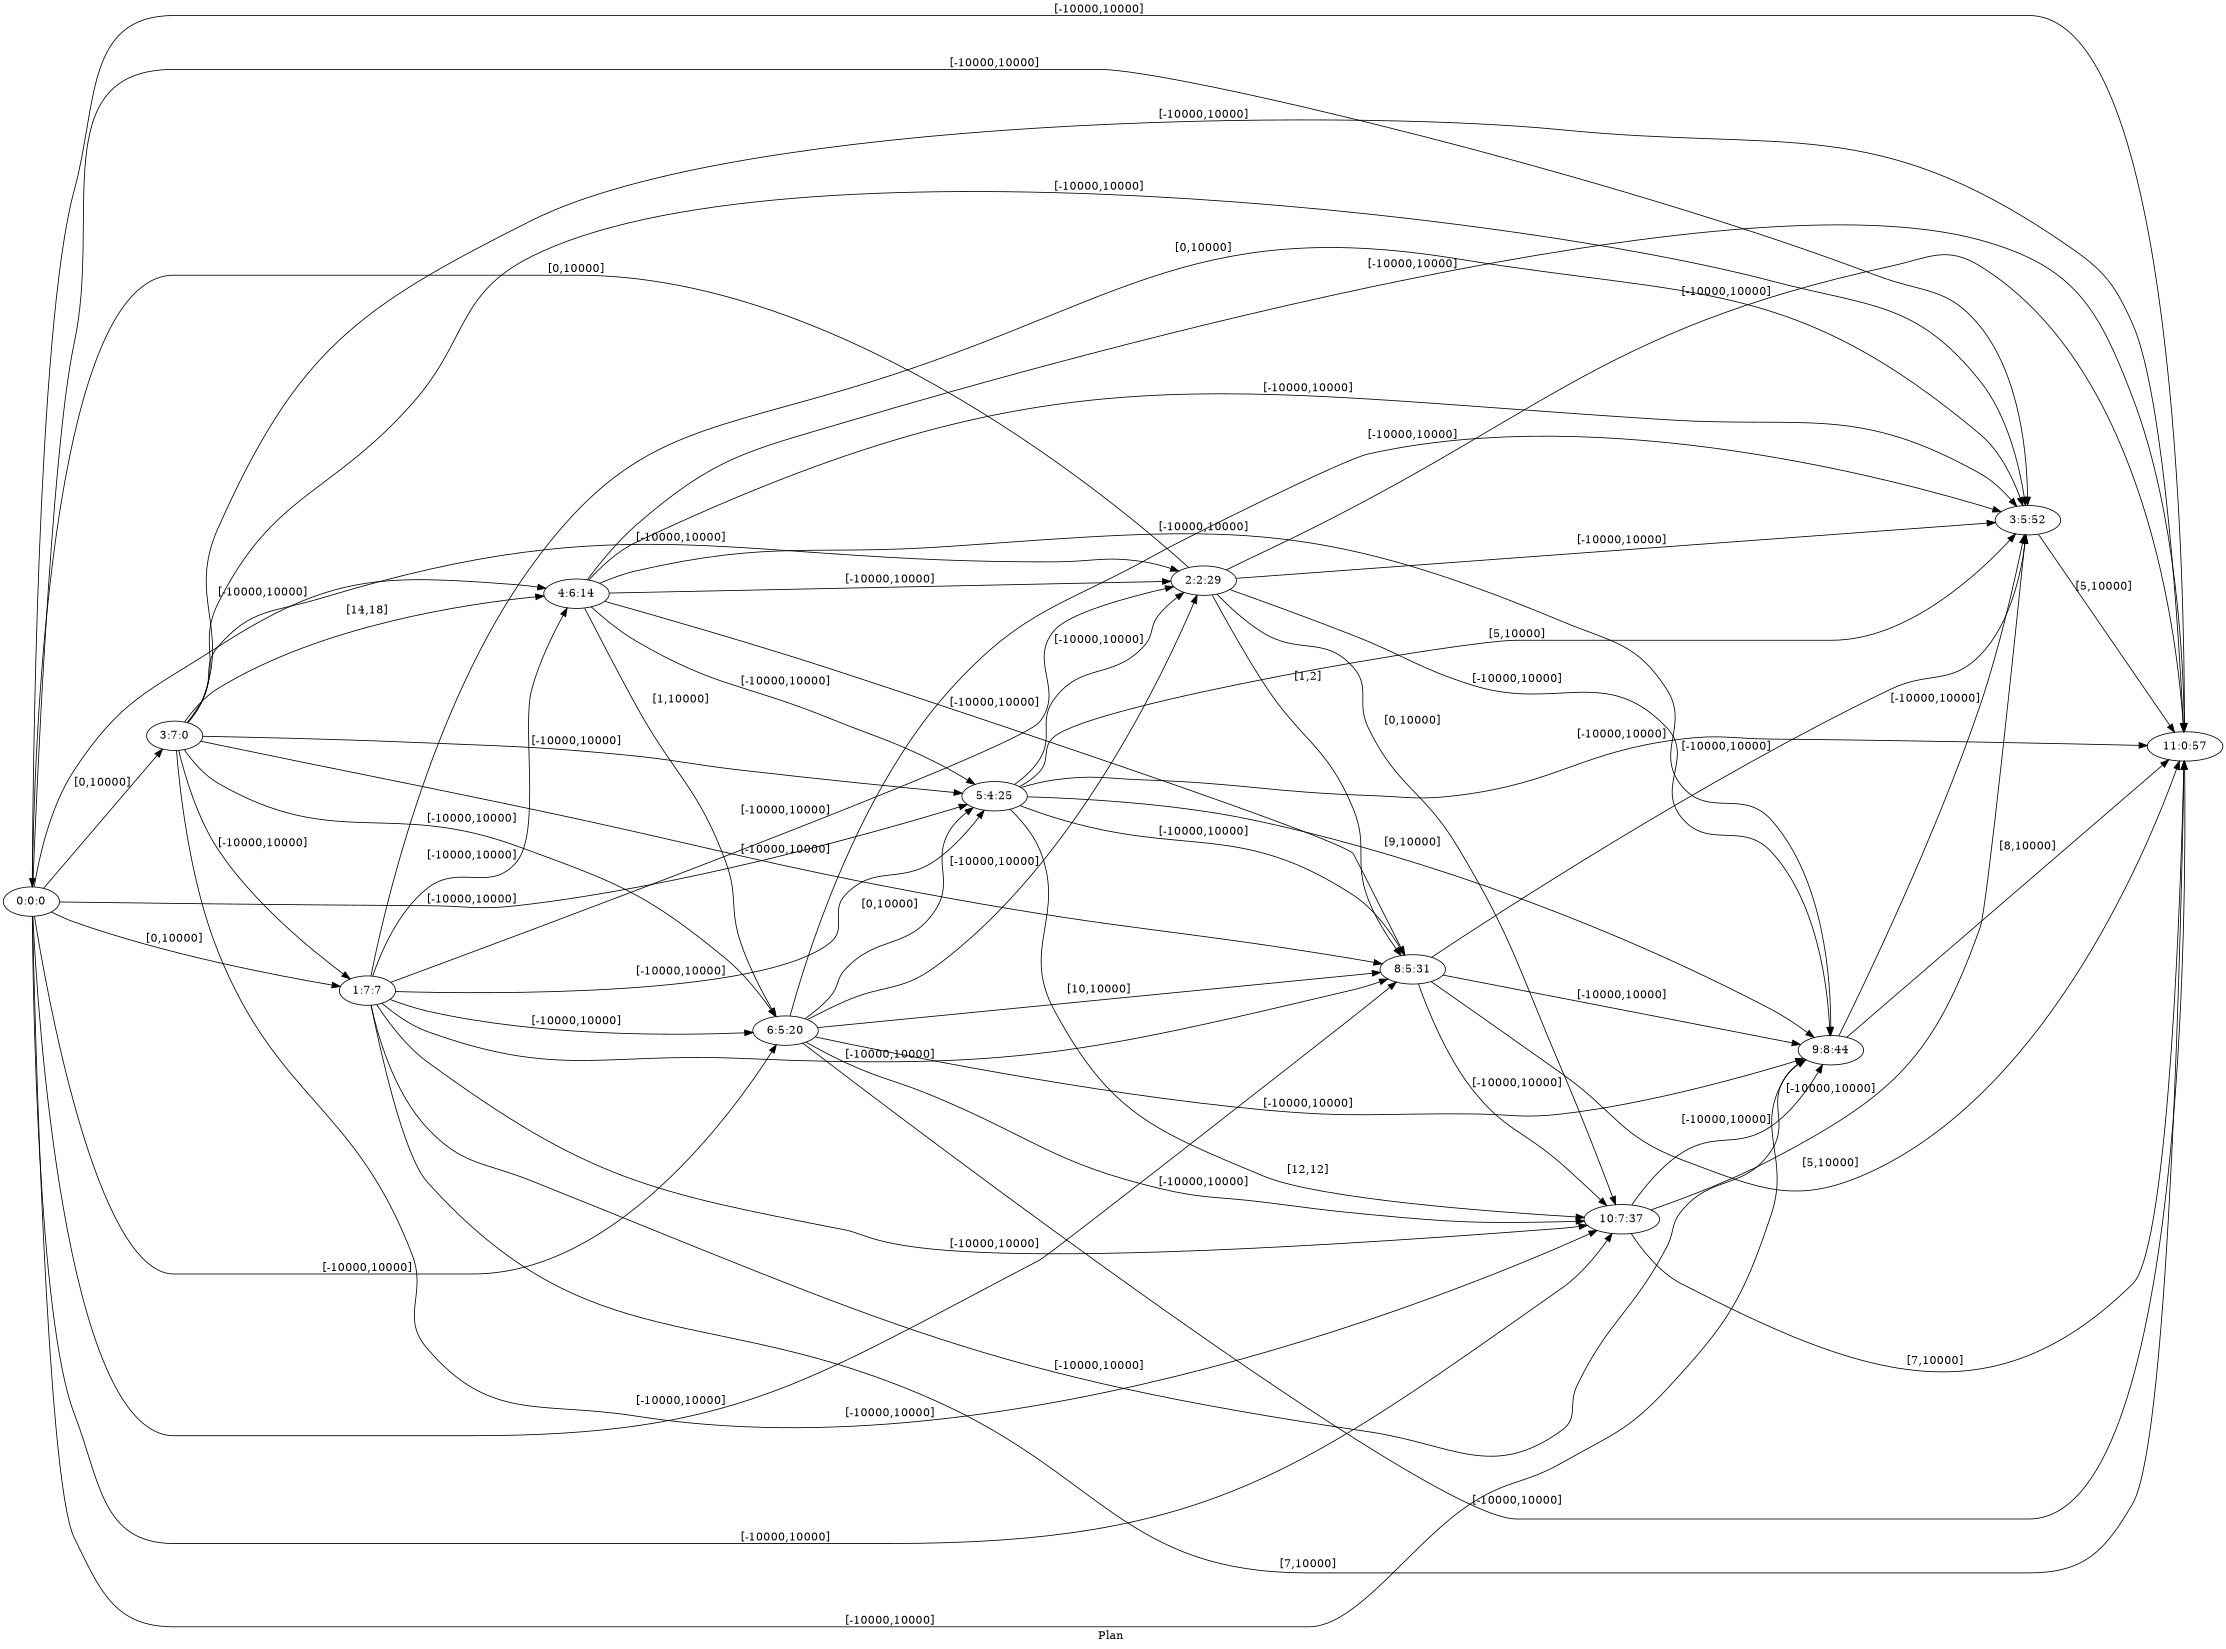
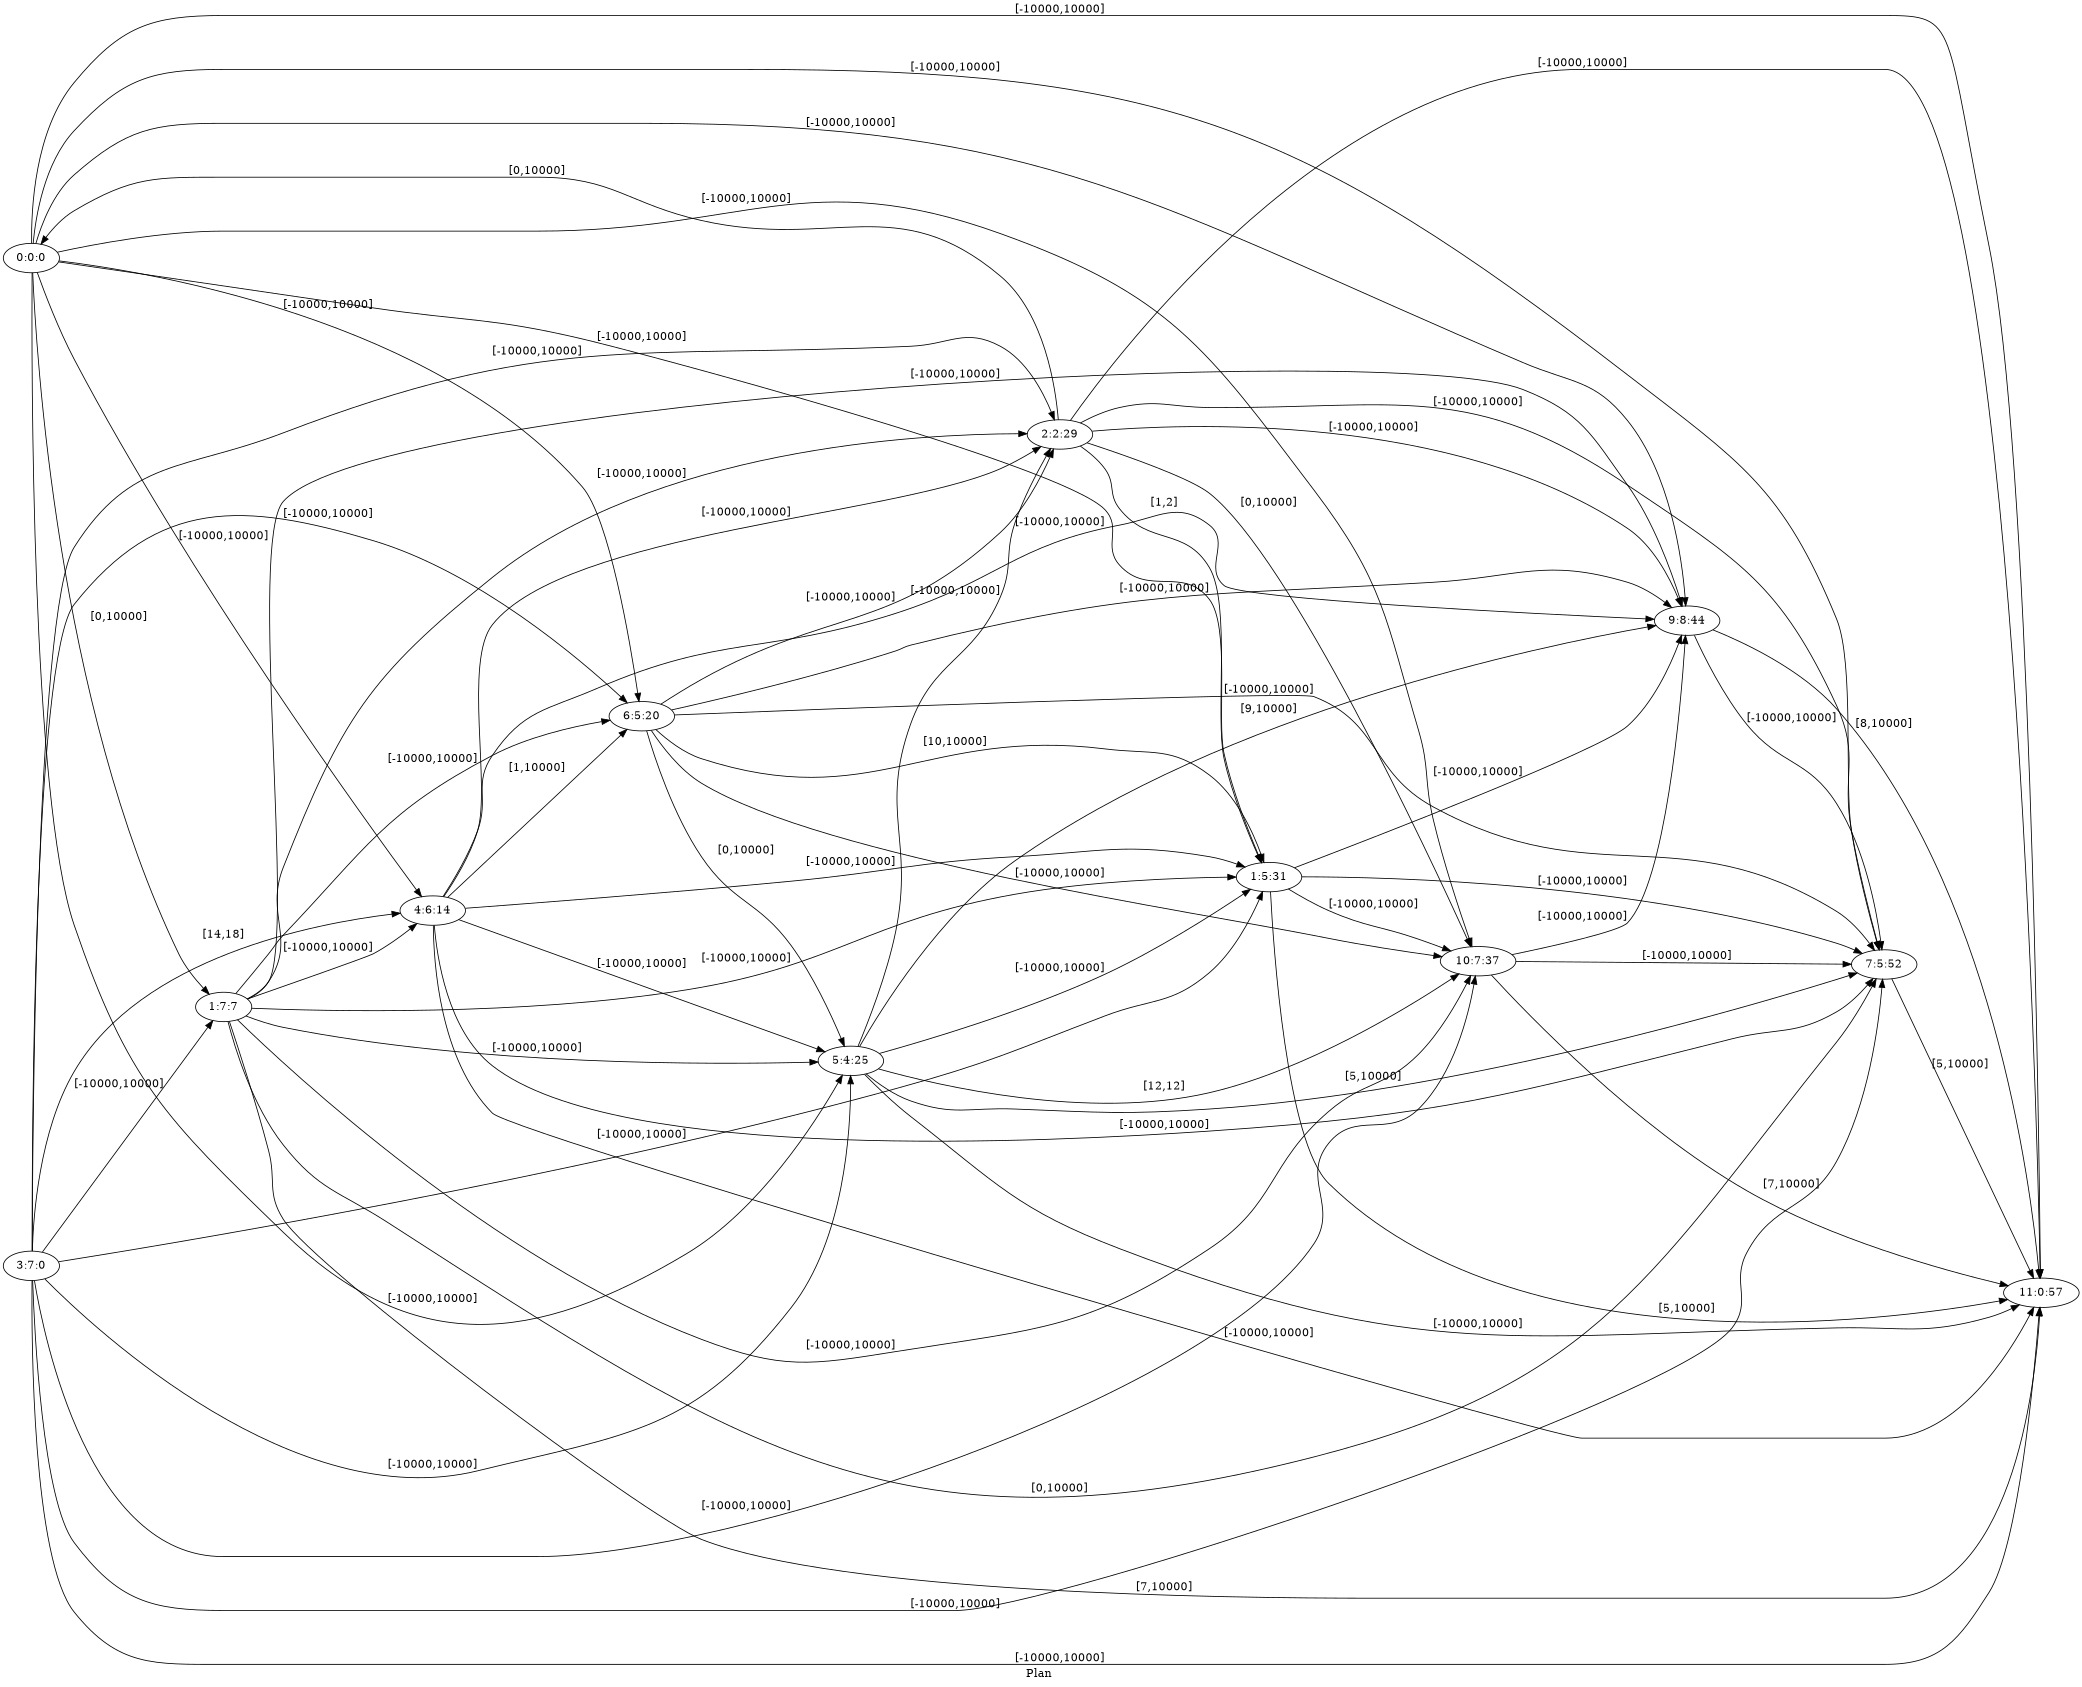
(2028, 520) -> (1884, 964)
(100, 822) -> none
(1413, 969) -> (1269, 877)
(1741, 1519) -> none
